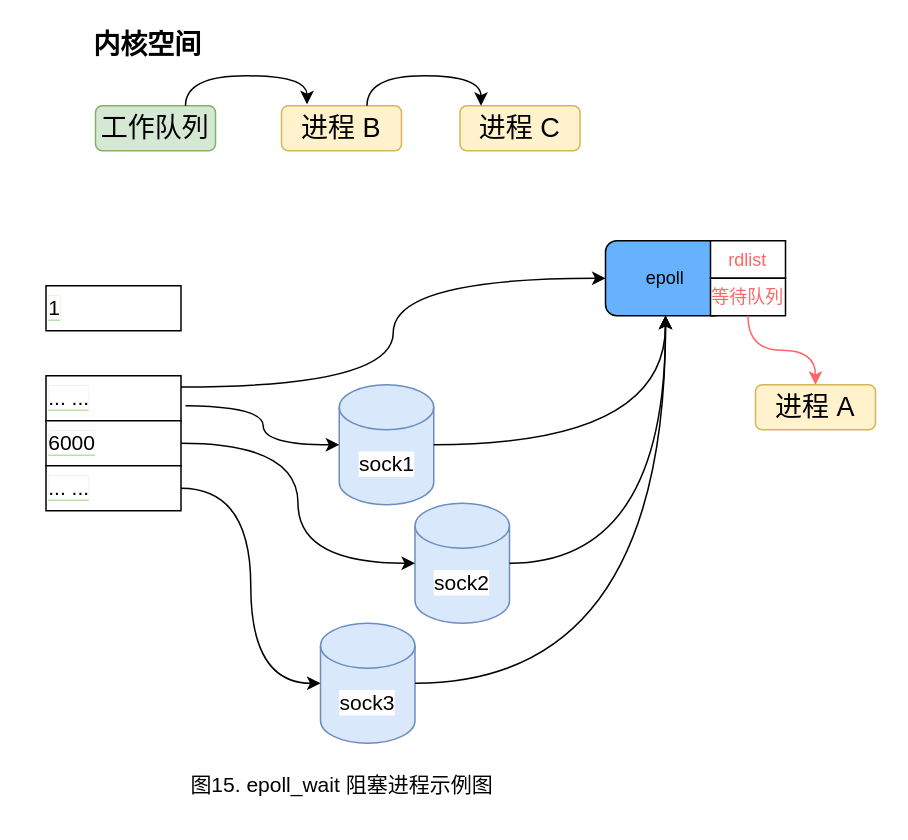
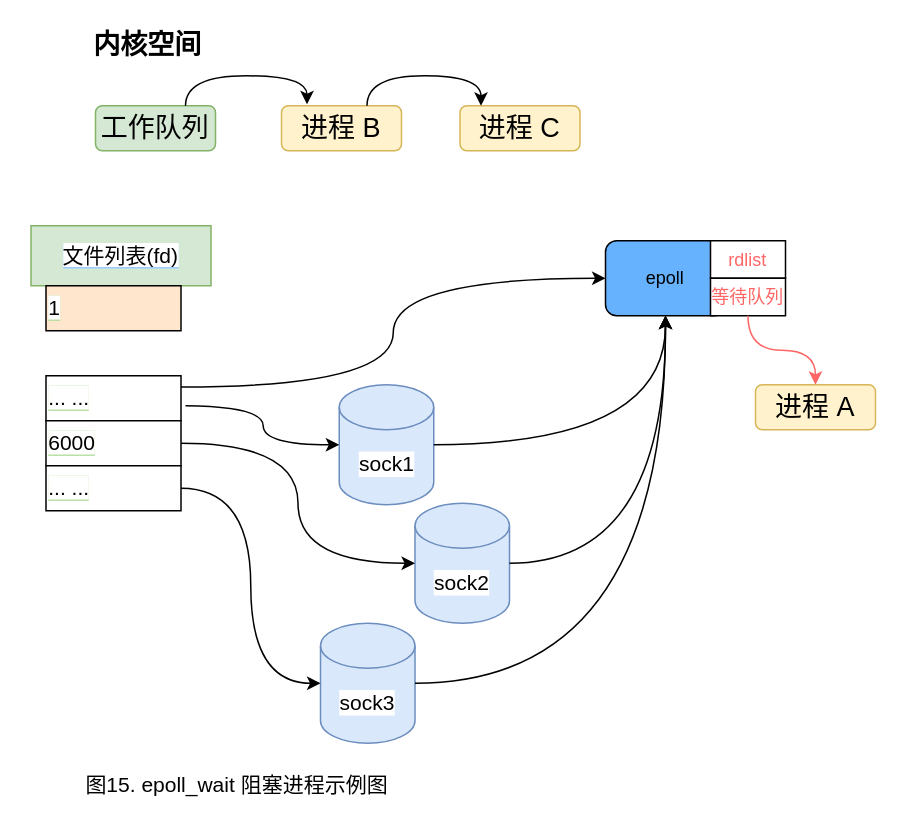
none -> (121, 256)
(113, 308) -> (113, 308)
(341, 785) -> (236, 785)
